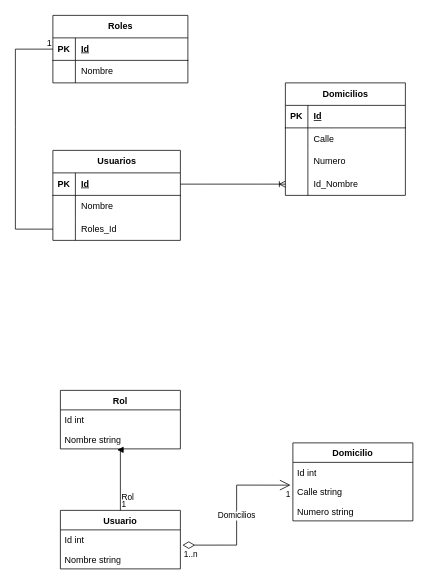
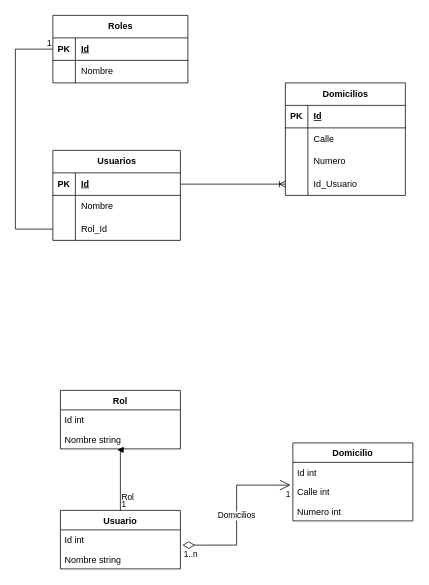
(337, 184) -> (338, 184)
(100, 229) -> (95, 229)
(323, 493) -> (315, 493)
(328, 512) -> (320, 512)
